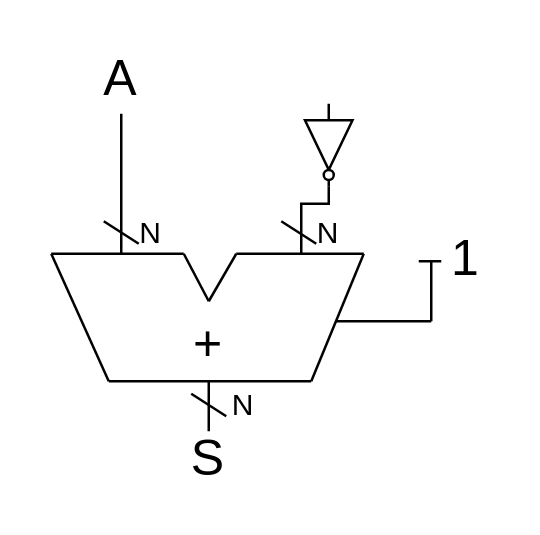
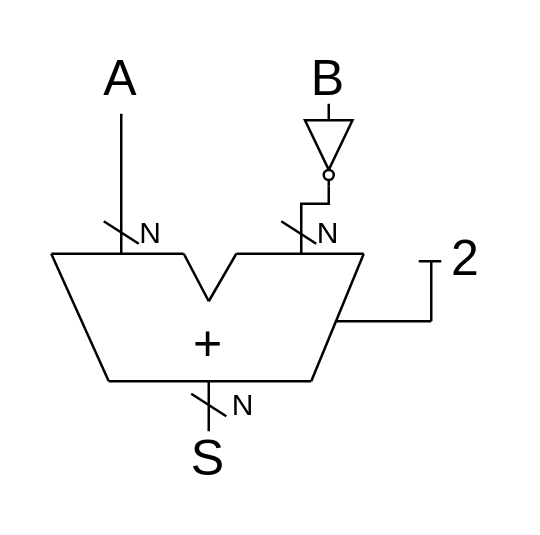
none -> (329, 76)
(466, 256) -> (466, 256)
